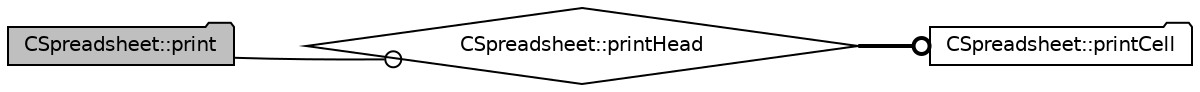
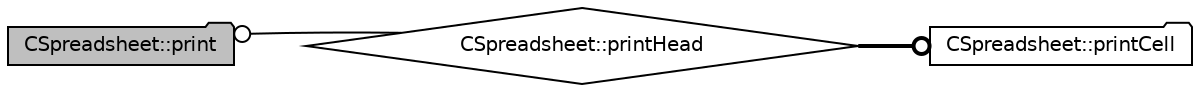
(309, 59) -> (326, 33)
